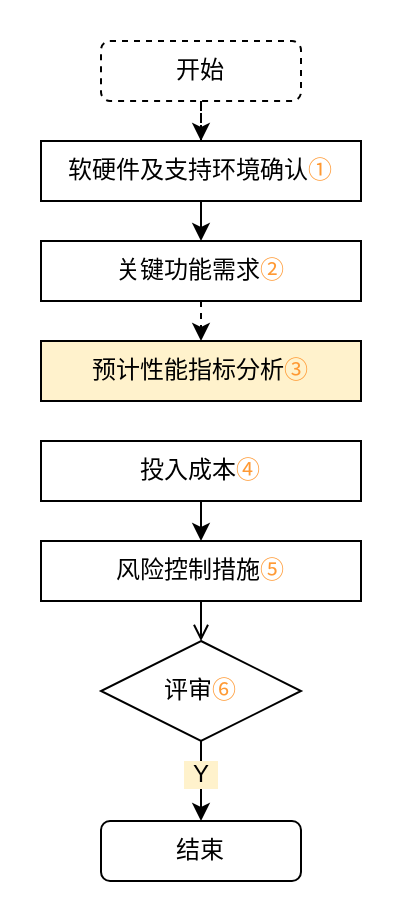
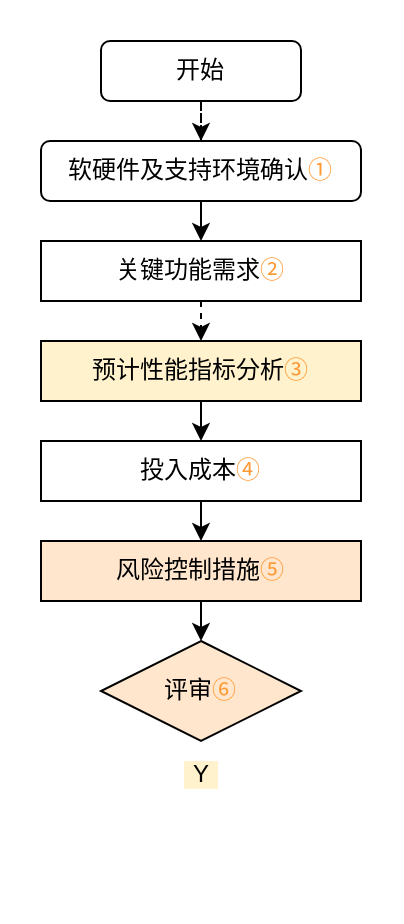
(201, 71) -> (201, 71)
(201, 171) -> (201, 171)
none -> (201, 414)
(201, 571) -> (201, 571)
(201, 629) -> (201, 626)
(201, 691) -> (201, 691)
(201, 751) -> none
(201, 851) -> none
